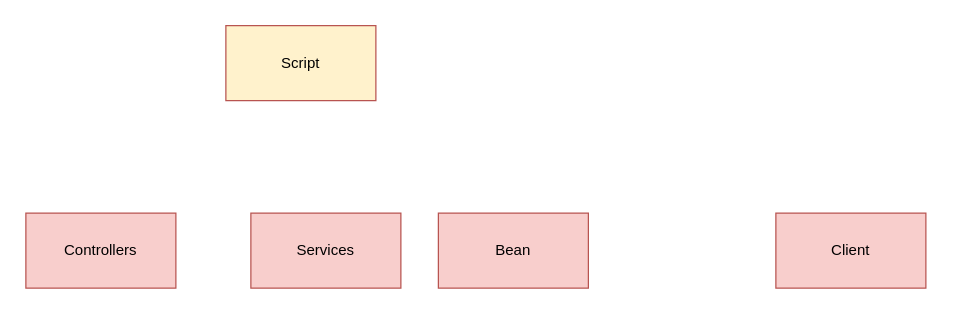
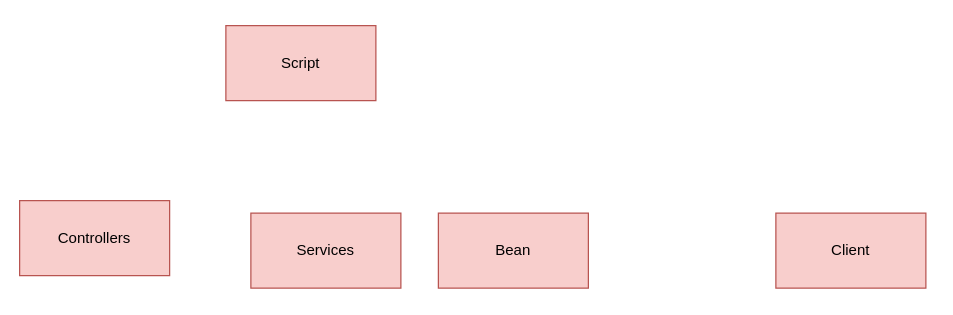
(301, 63) -> (301, 63)
(101, 251) -> (94, 238)
